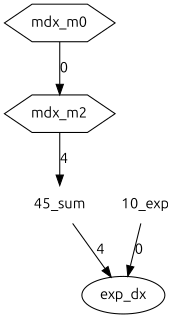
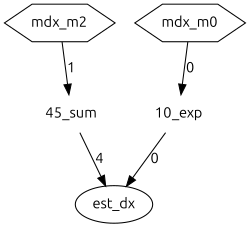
(60, 63) -> (185, 63)
(64, 159) -> (72, 68)
(123, 295) -> (114, 204)
